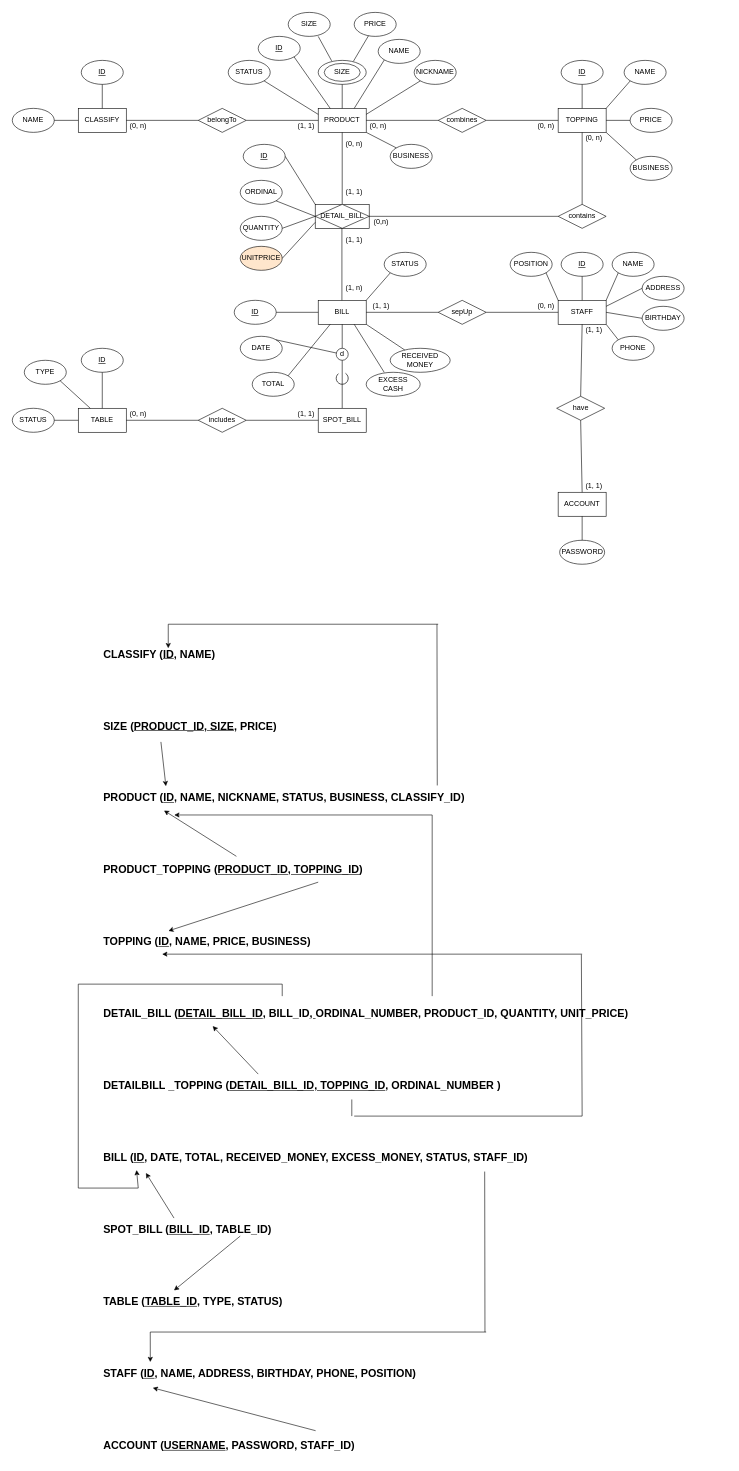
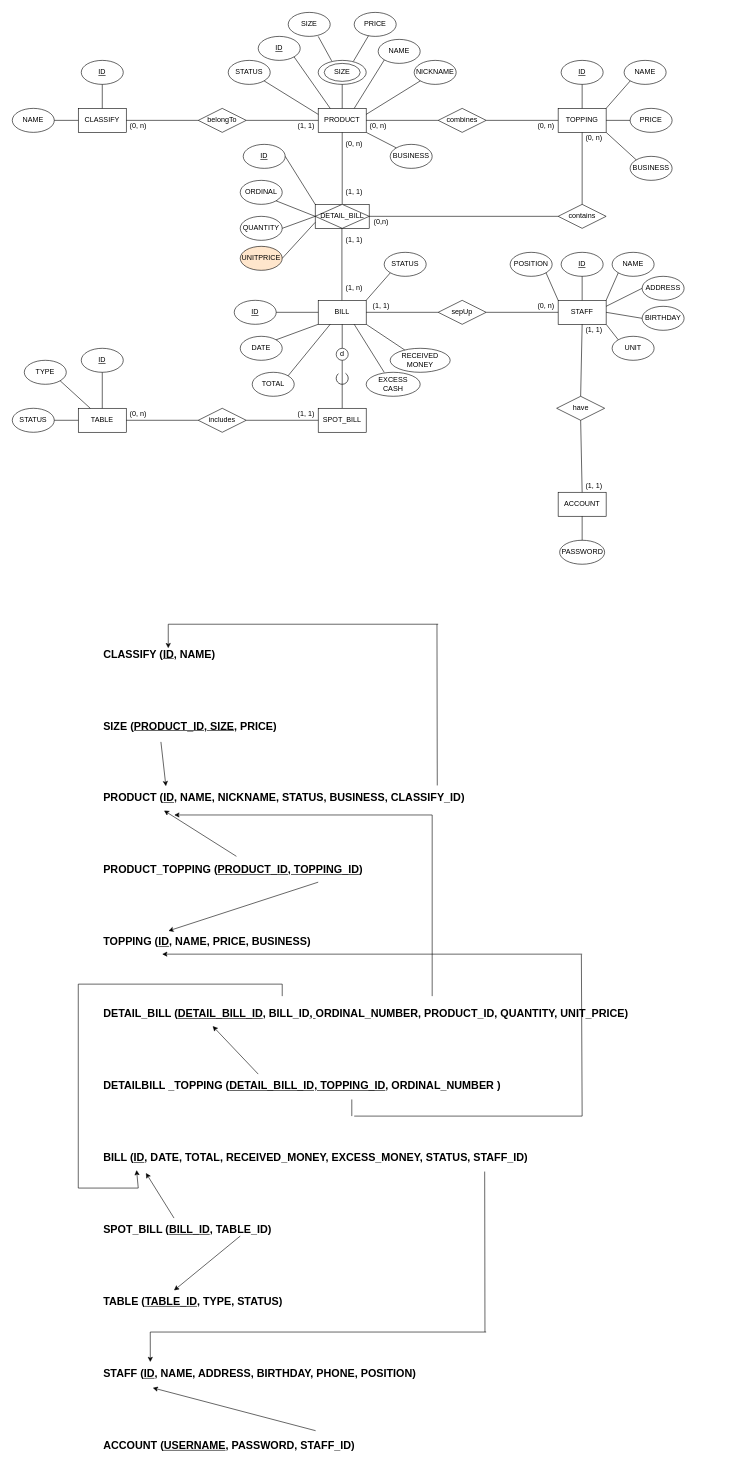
(306, 346) -> (297, 332)
(633, 348) -> (633, 348)
